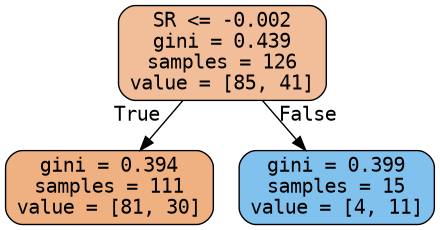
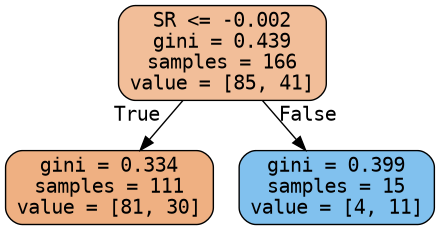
(222, 53) -> (222, 53)
(109, 188) -> (109, 188)
